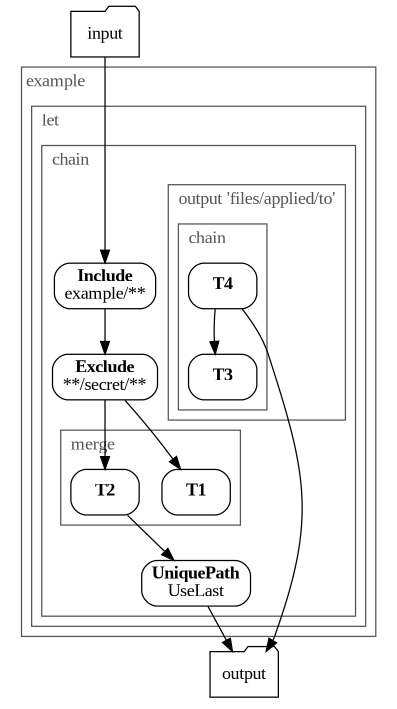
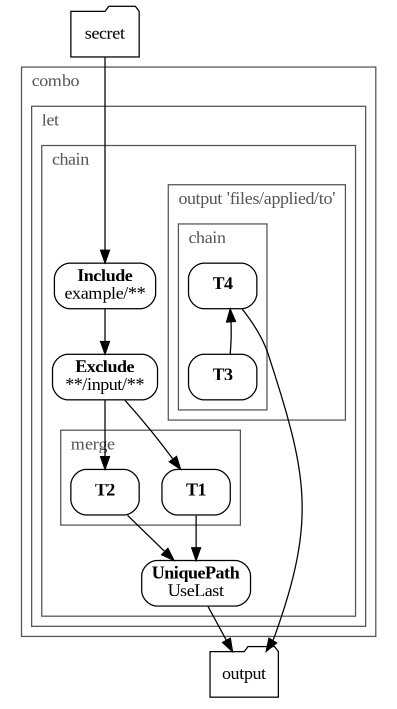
(105, 34) -> (105, 34)
(56, 82) -> (56, 82)
(214, 325) -> (231, 338)
(105, 385) -> (105, 385)
none -> (196, 533)
